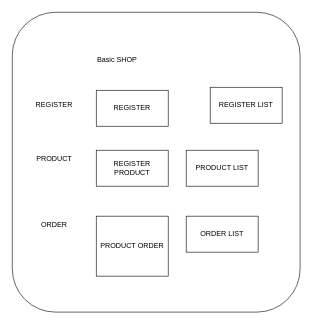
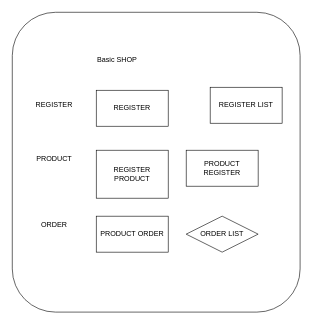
(132, 168) -> (132, 174)
(222, 168) -> (222, 168)
(222, 234) -> (222, 234)
(132, 246) -> (132, 234)
